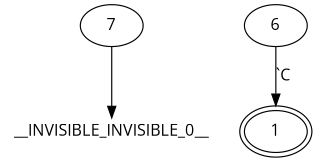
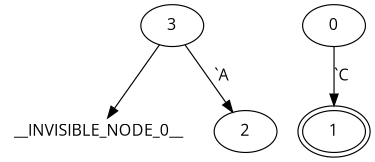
(112, 26) -> (172, 26)
(276, 26) -> (334, 26)
(112, 132) -> (99, 132)
none -> (246, 132)
